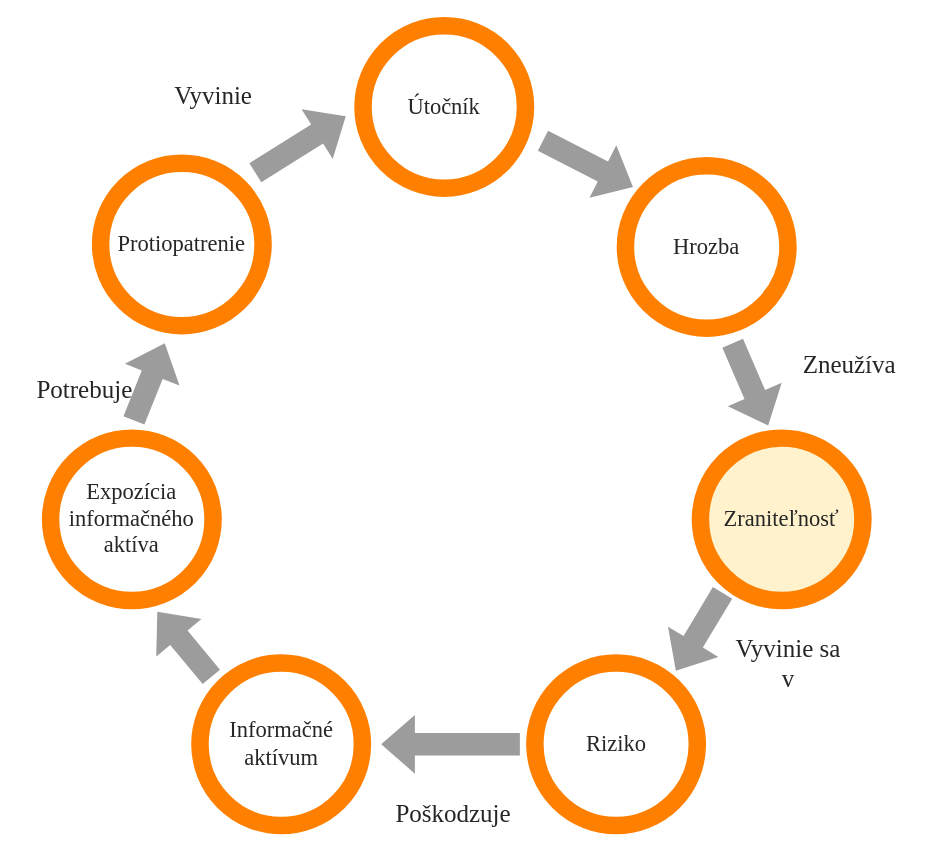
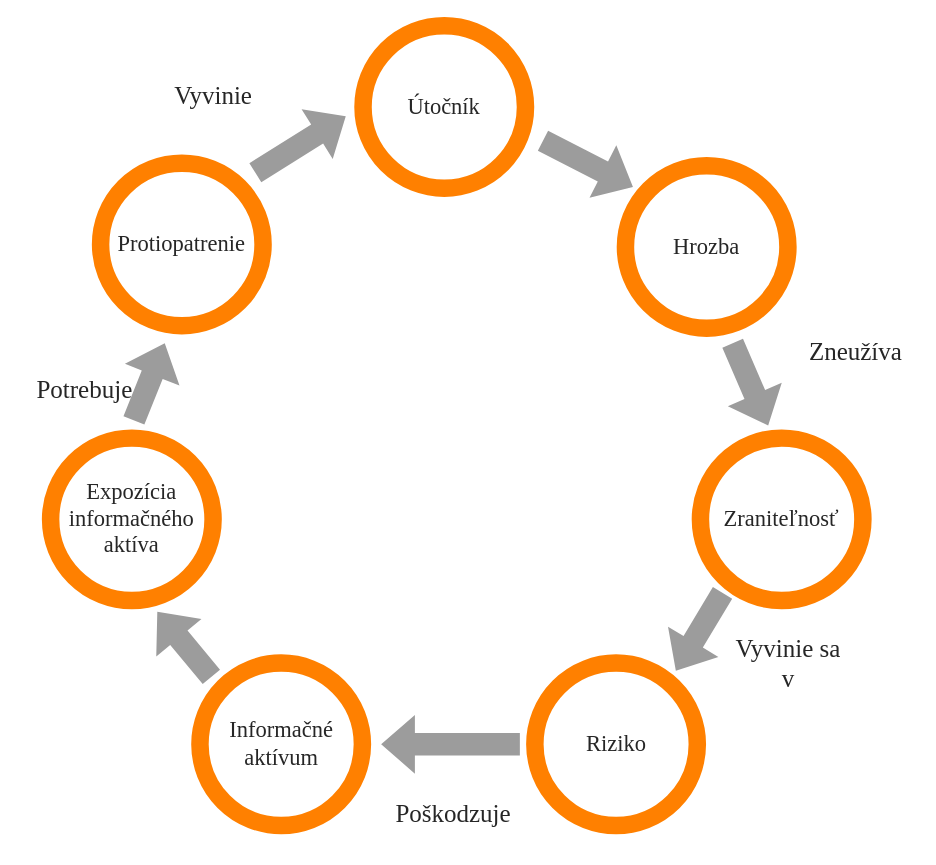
(850, 363) -> (856, 351)
(782, 519) -> (782, 519)
